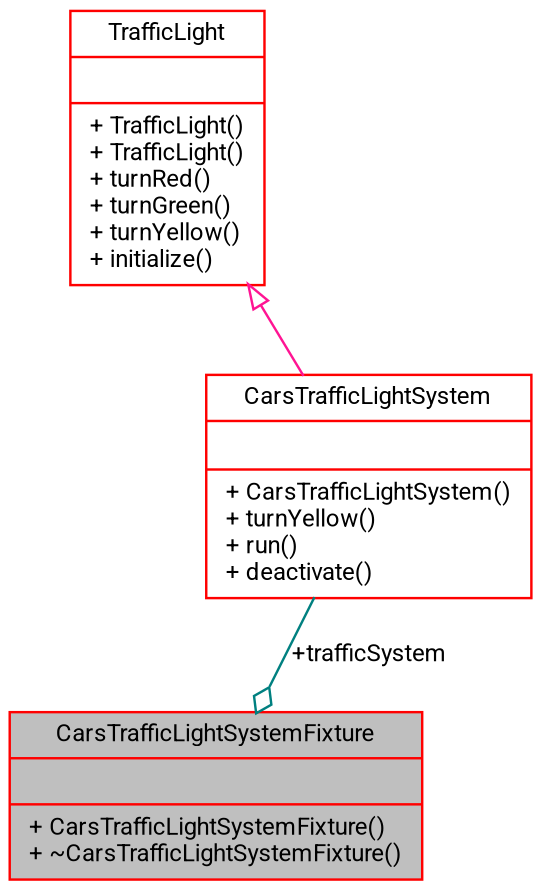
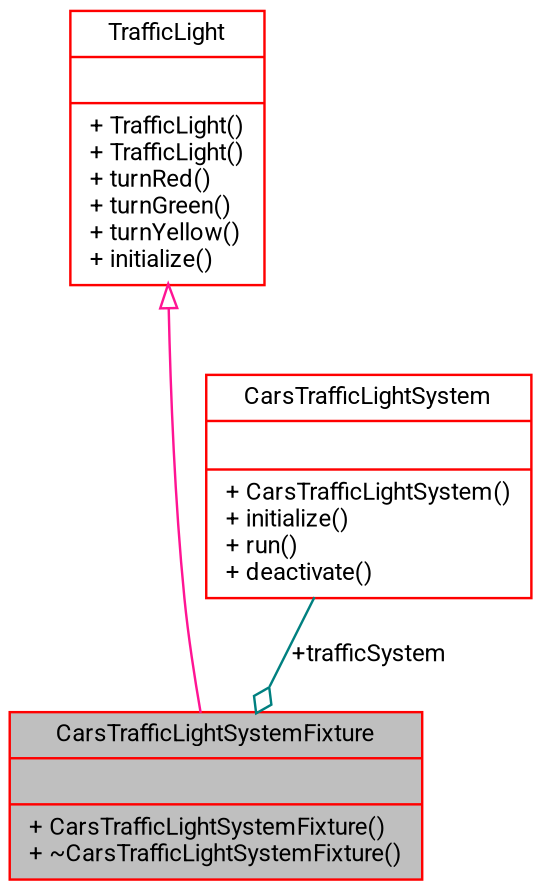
(282, 340) -> (177, 511)
(302, 519) -> (289, 519)
